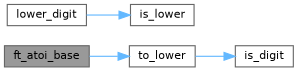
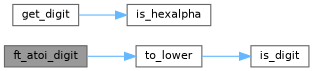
(47, 15) -> (46, 15)
(162, 15) -> (169, 15)
(47, 56) -> (46, 56)
